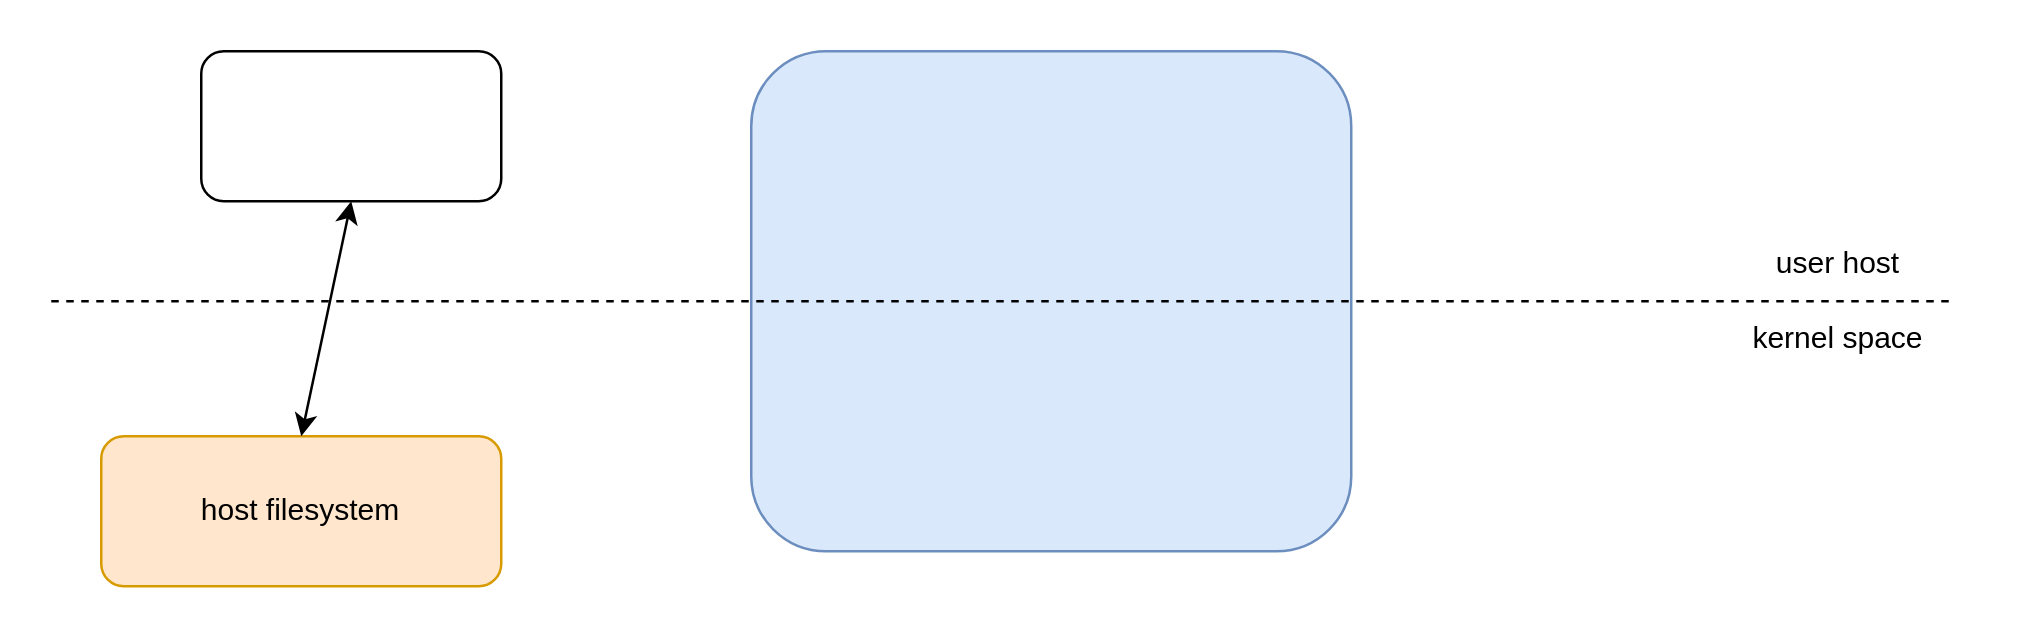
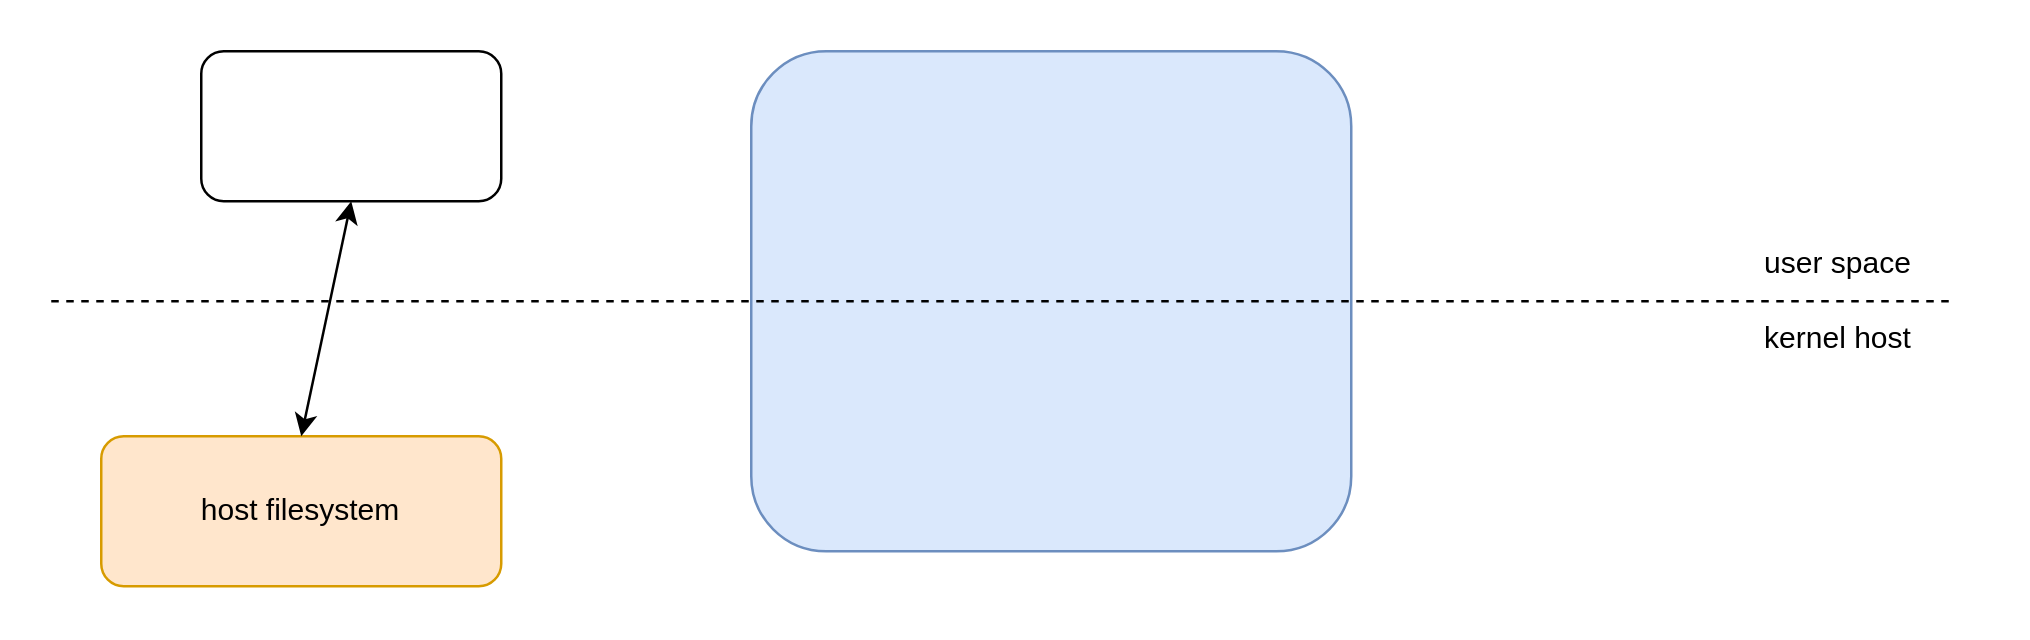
(1839, 264) -> (1839, 264)
(1839, 339) -> (1839, 339)
